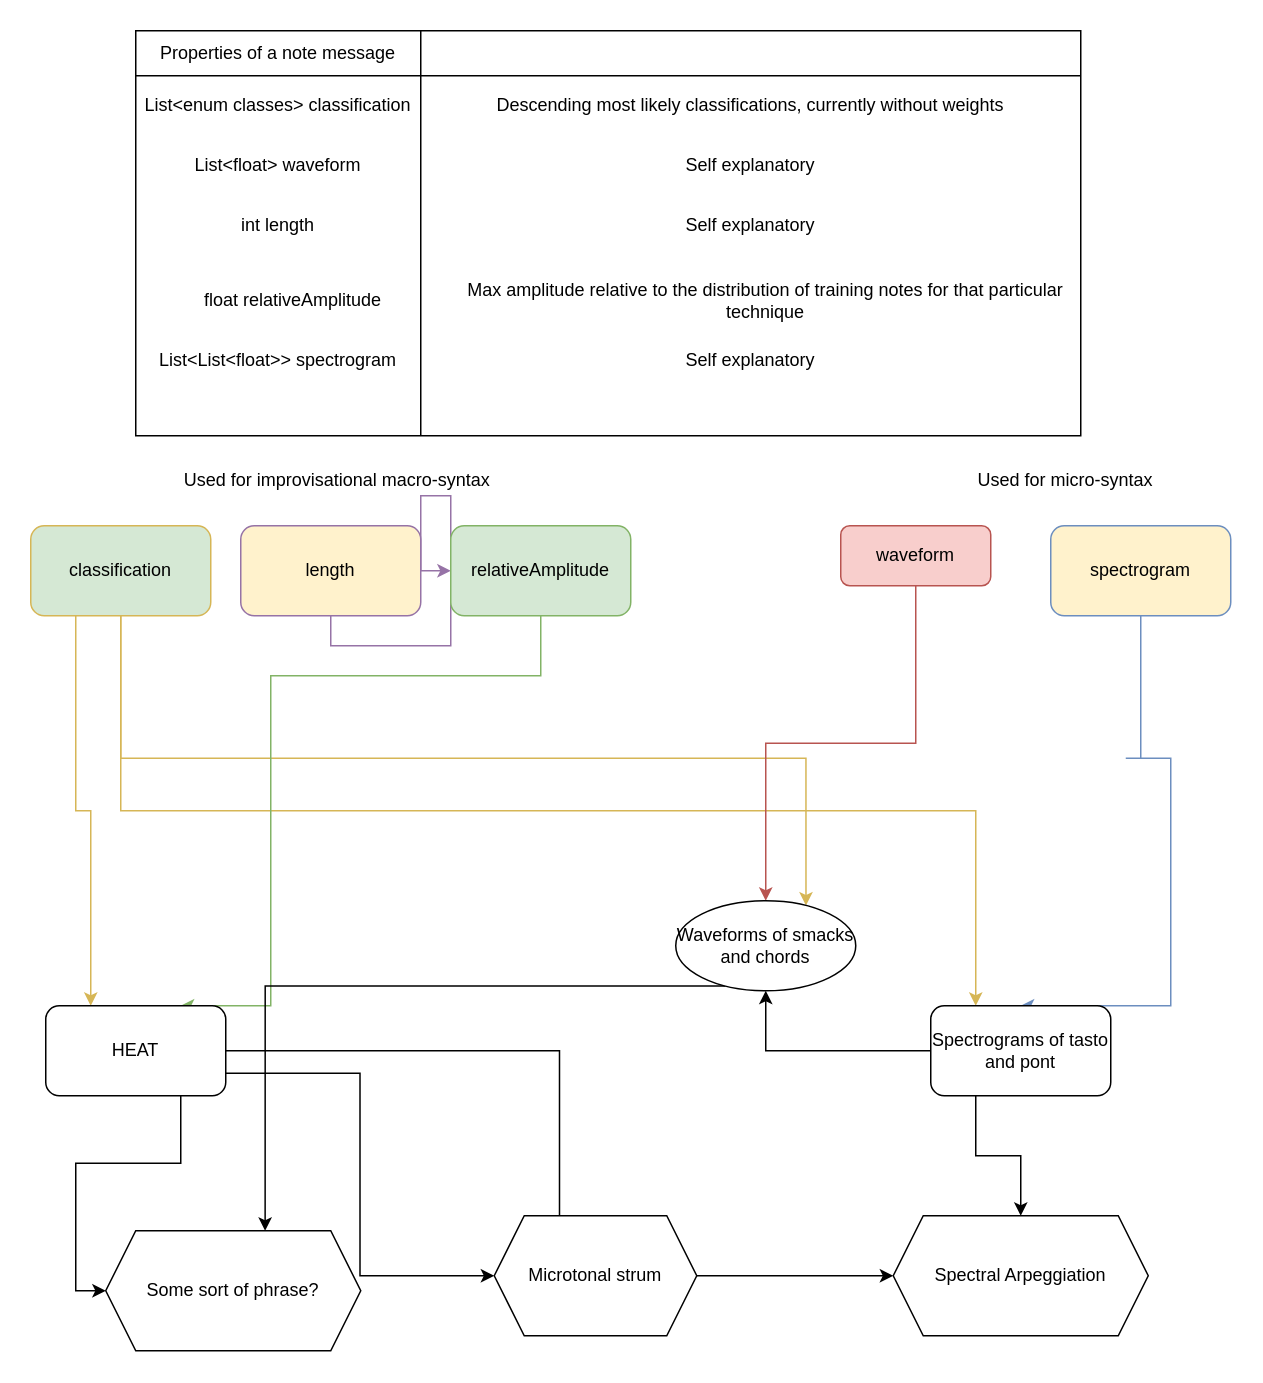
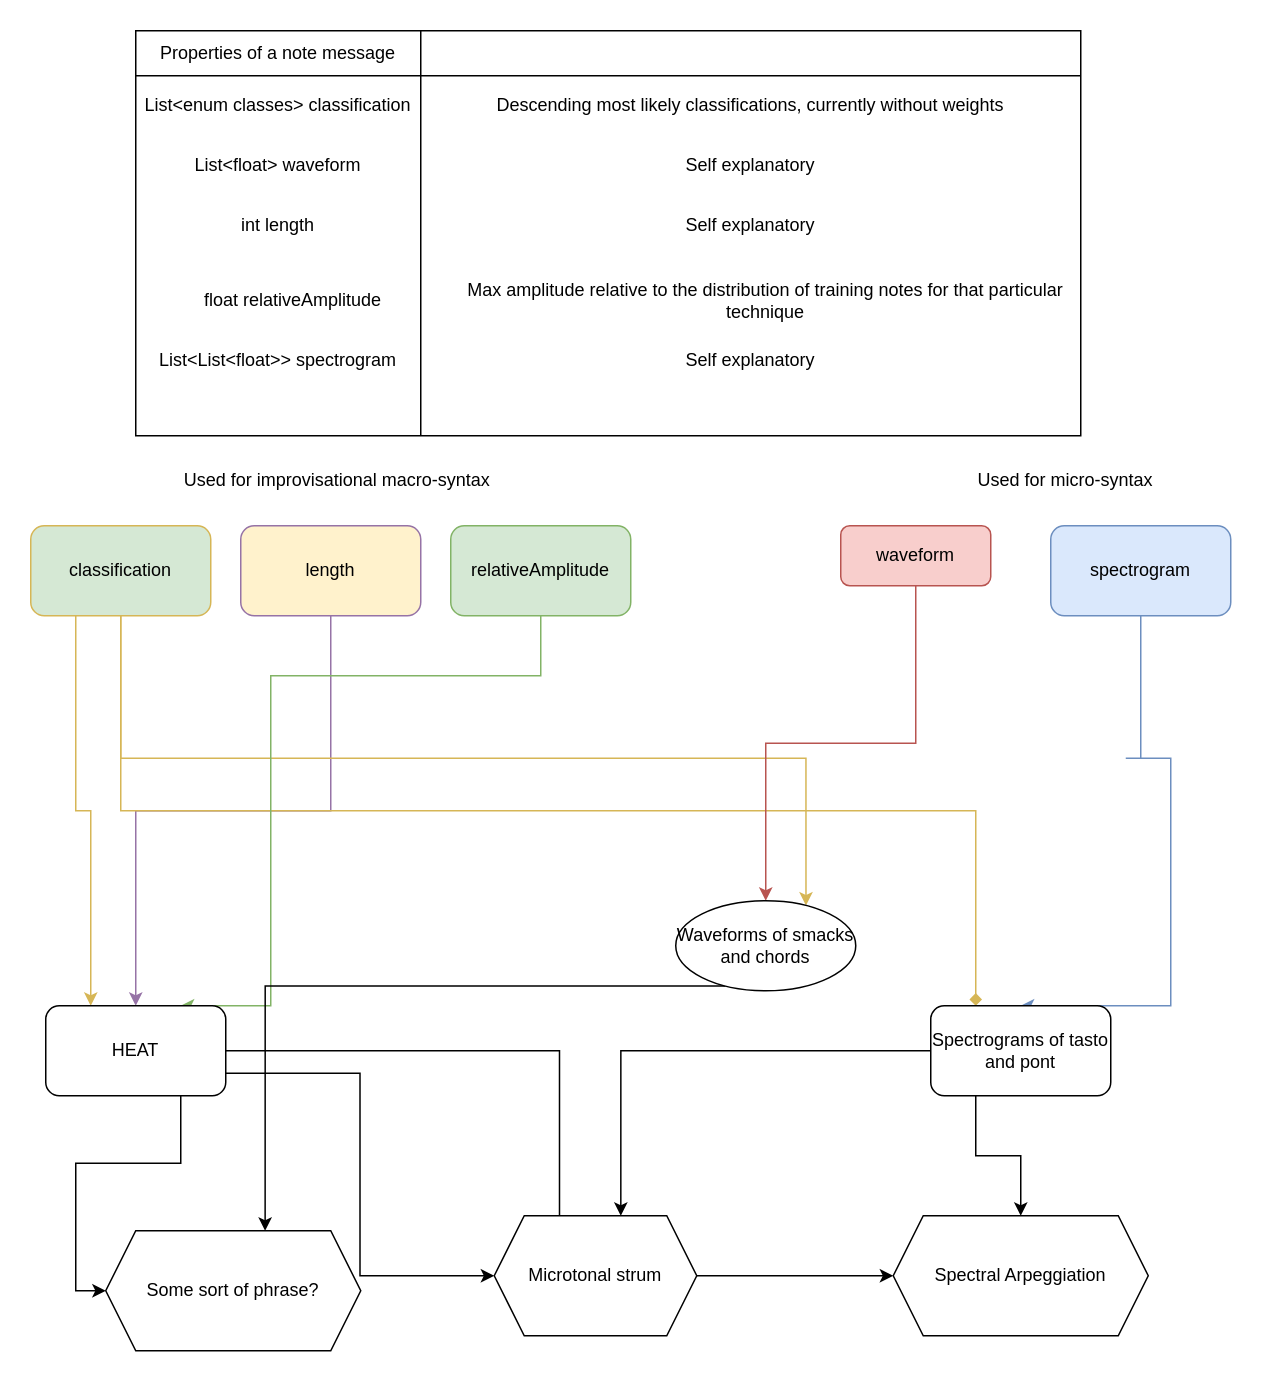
(1141, 571) -> (1141, 571)
(410, 646) -> (136, 904)
(976, 994) -> (976, 993)
(766, 1027) -> (621, 1055)
